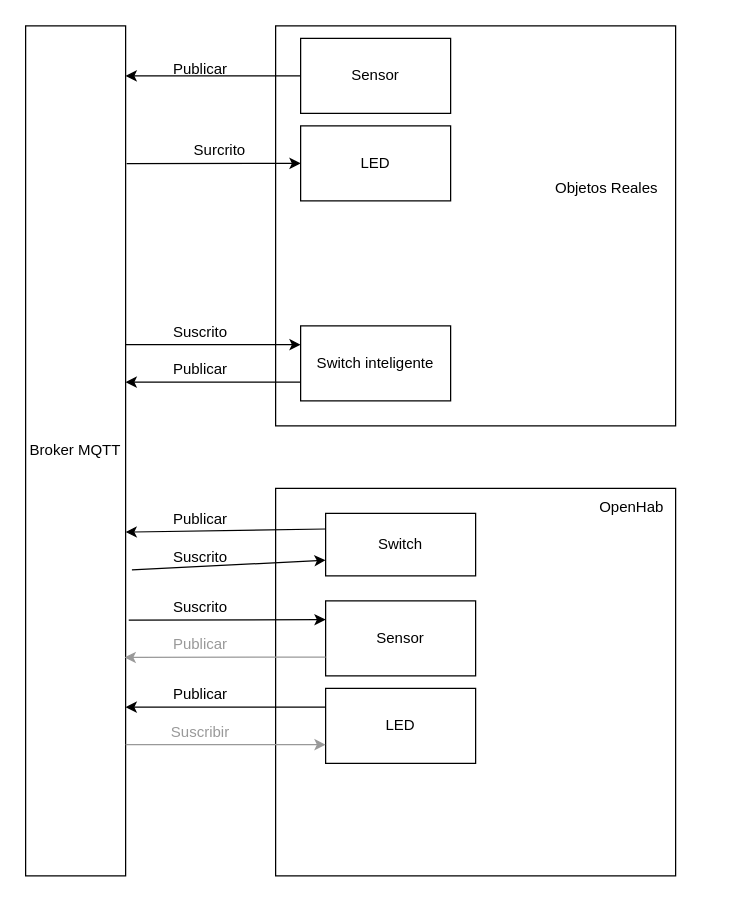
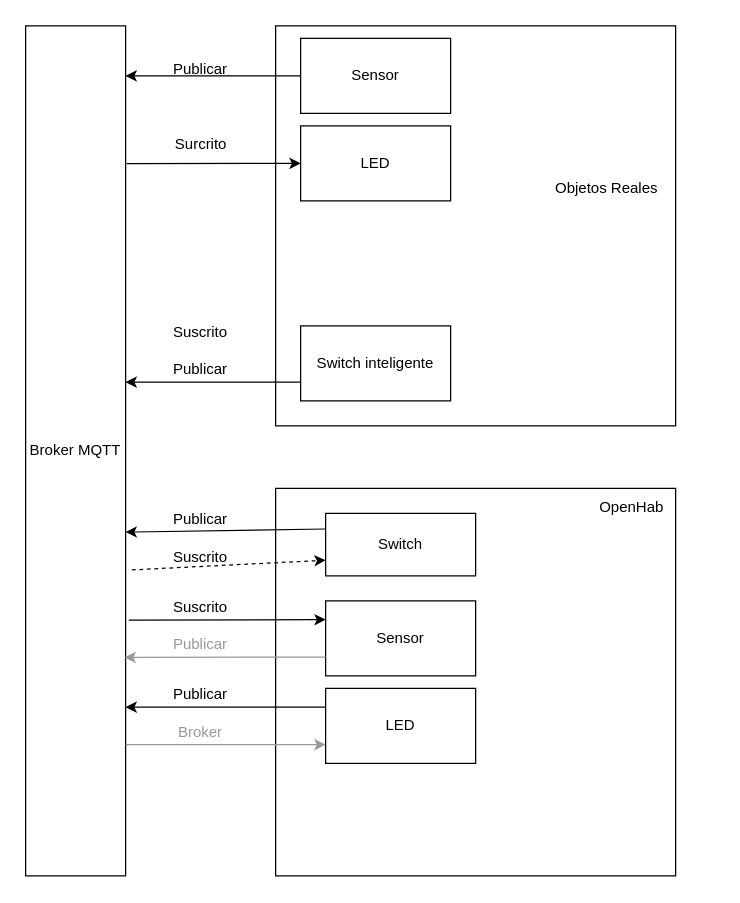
(219, 151) -> (201, 144)
(209, 344) -> none
(225, 565) -> (225, 565)
(201, 732) -> (201, 732)
